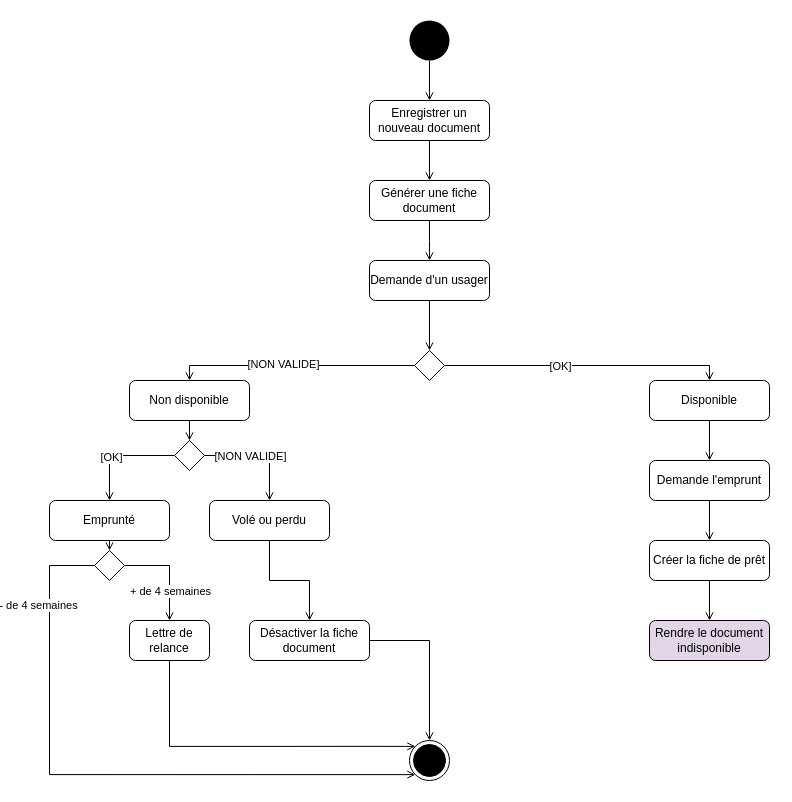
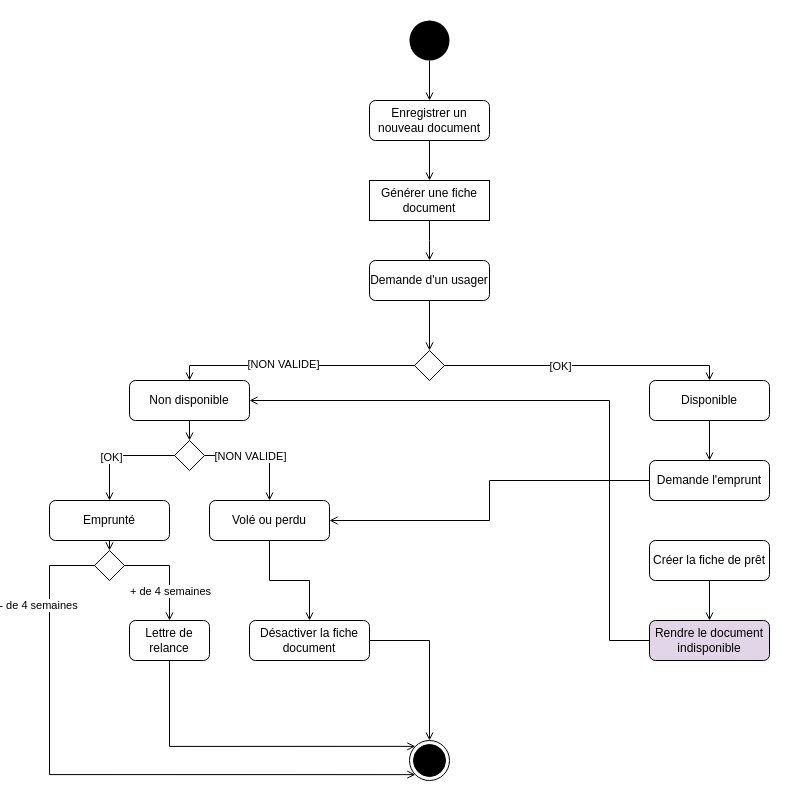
(430, 201) -> (430, 201)
none -> (571, 401)
(710, 519) -> (490, 499)
